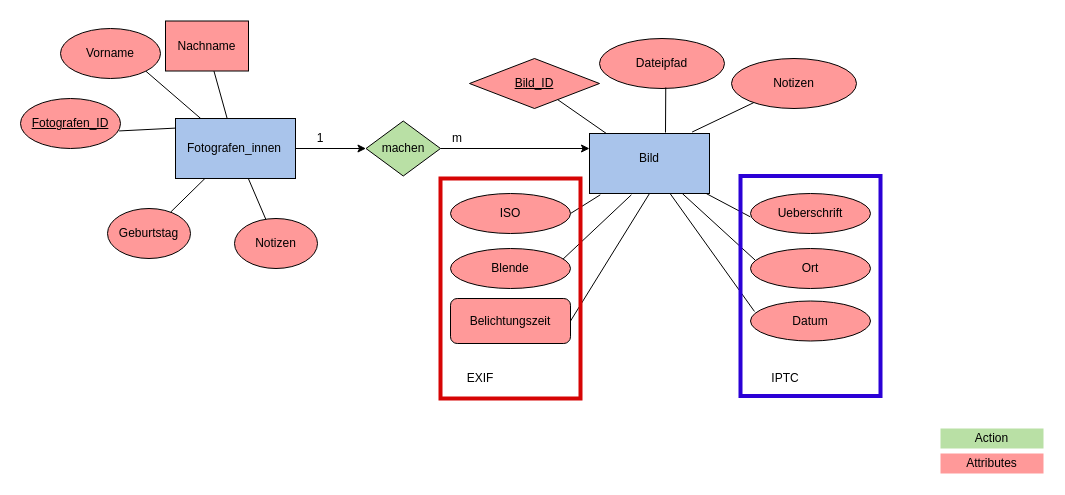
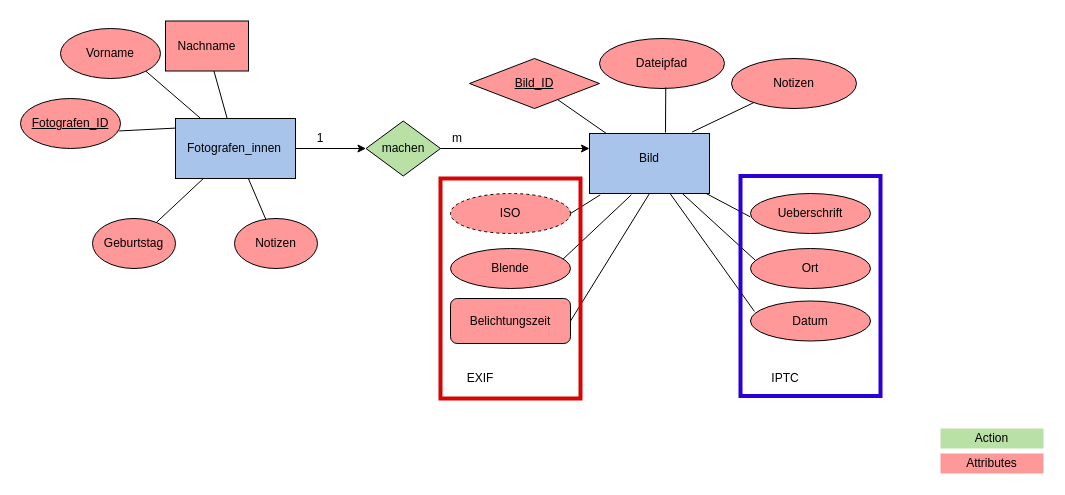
(511, 214) -> (511, 214)
(149, 234) -> (134, 244)
